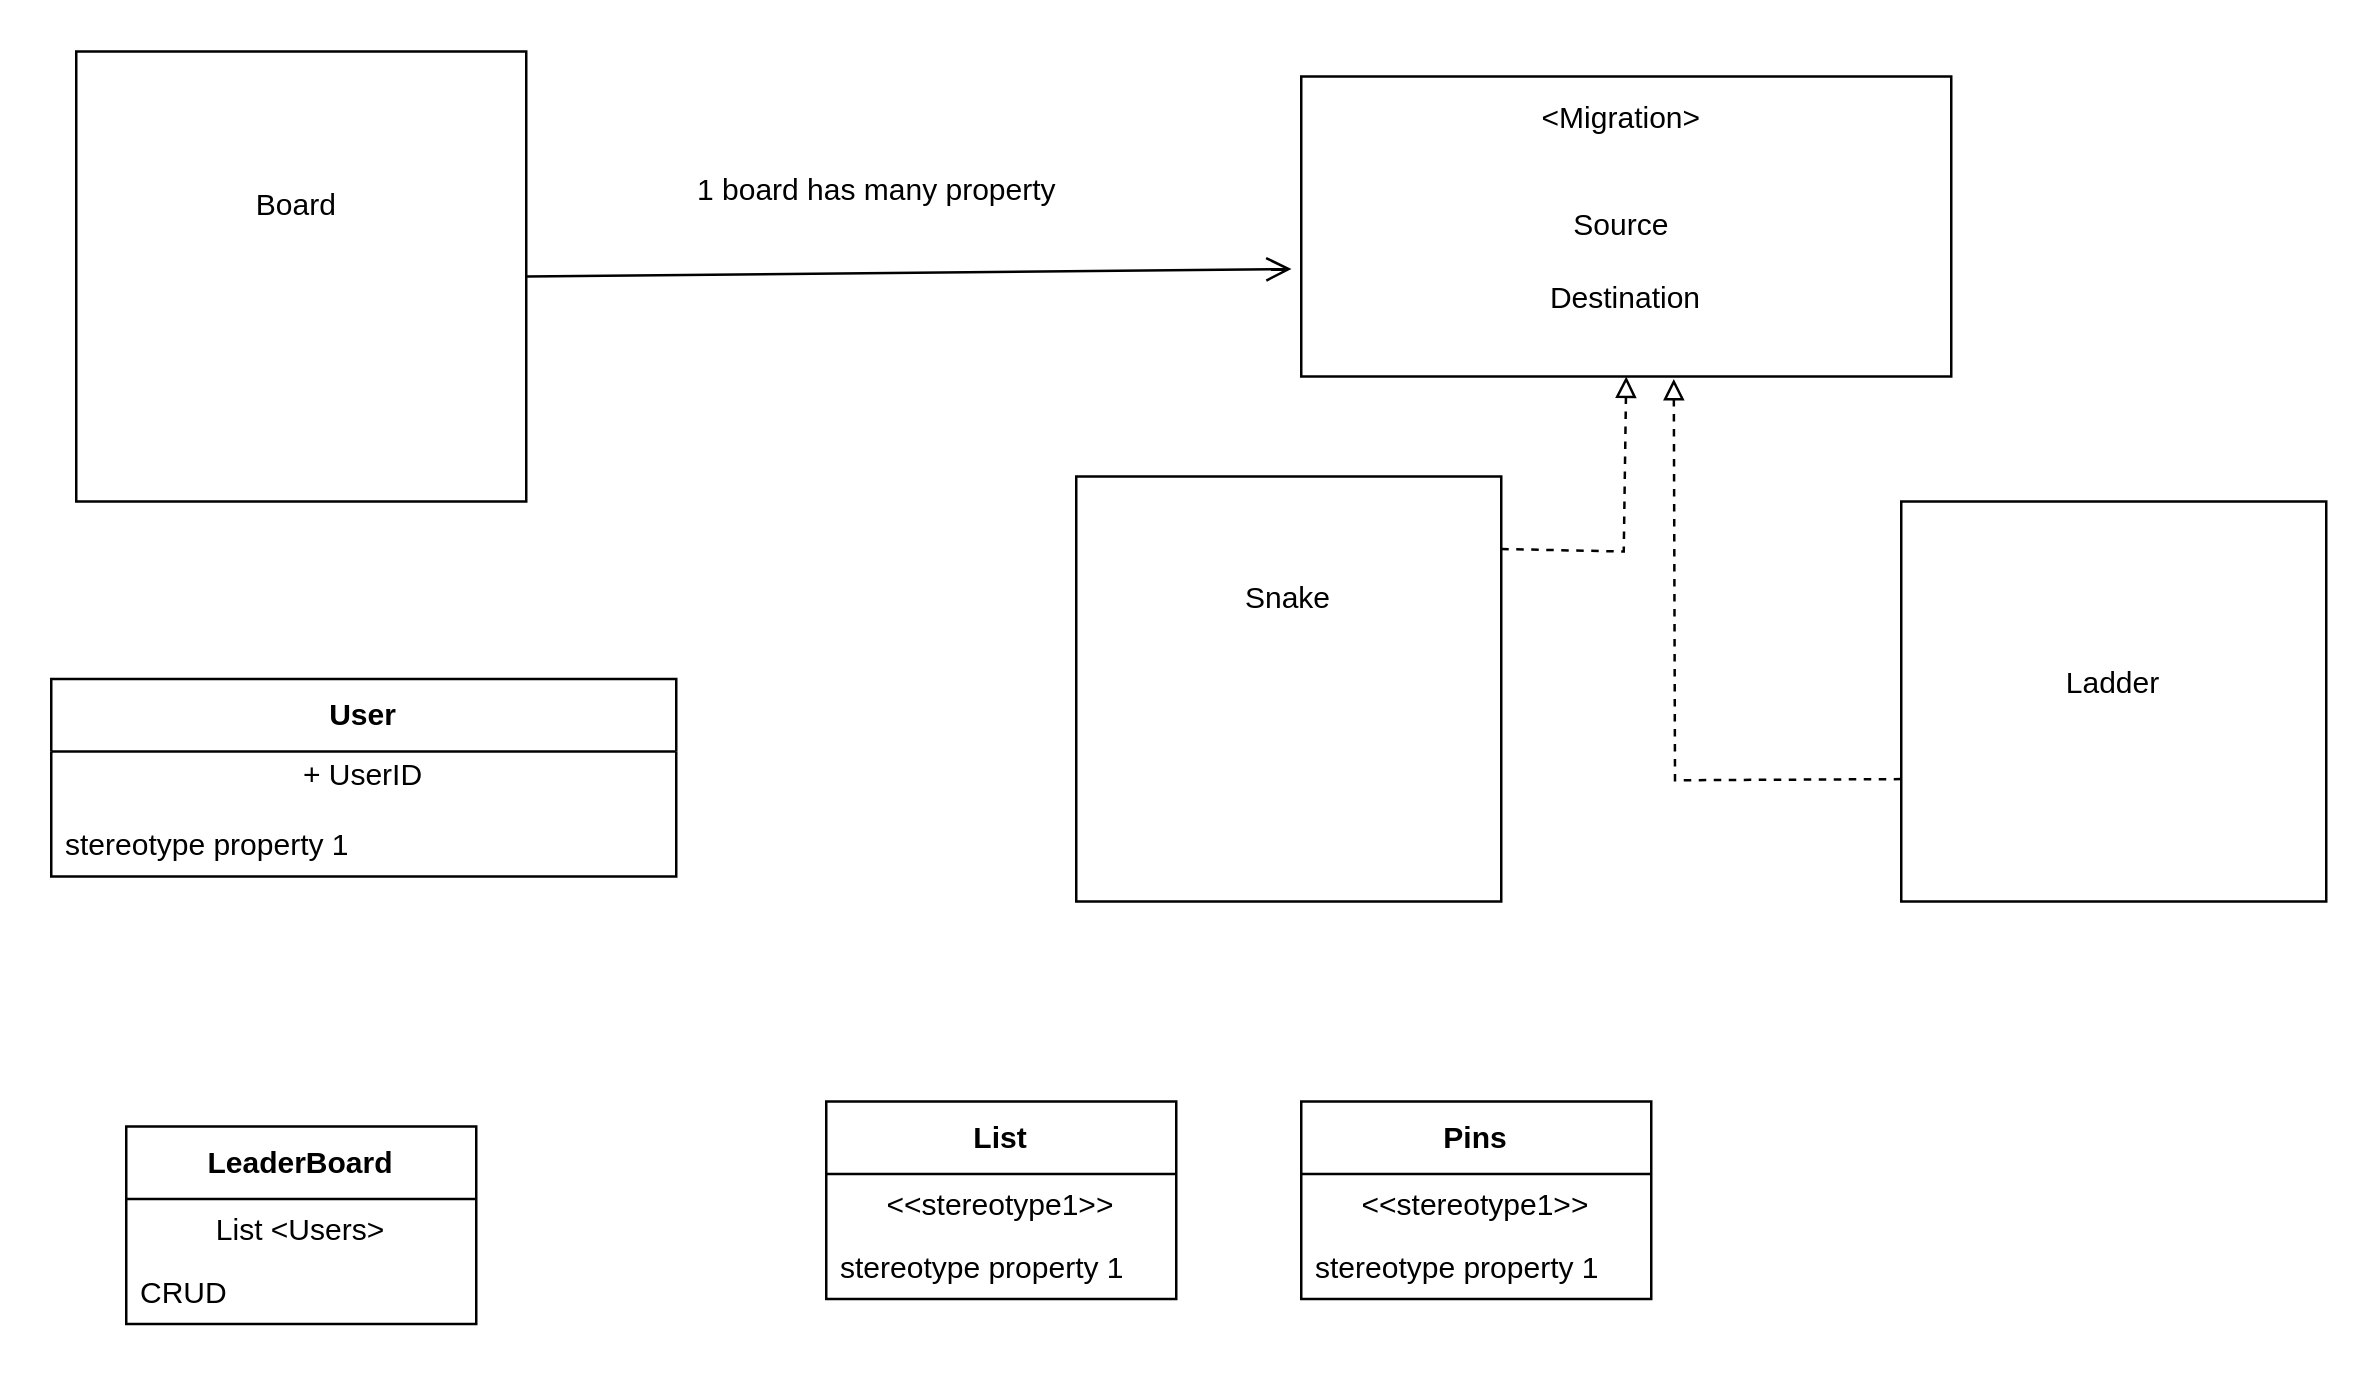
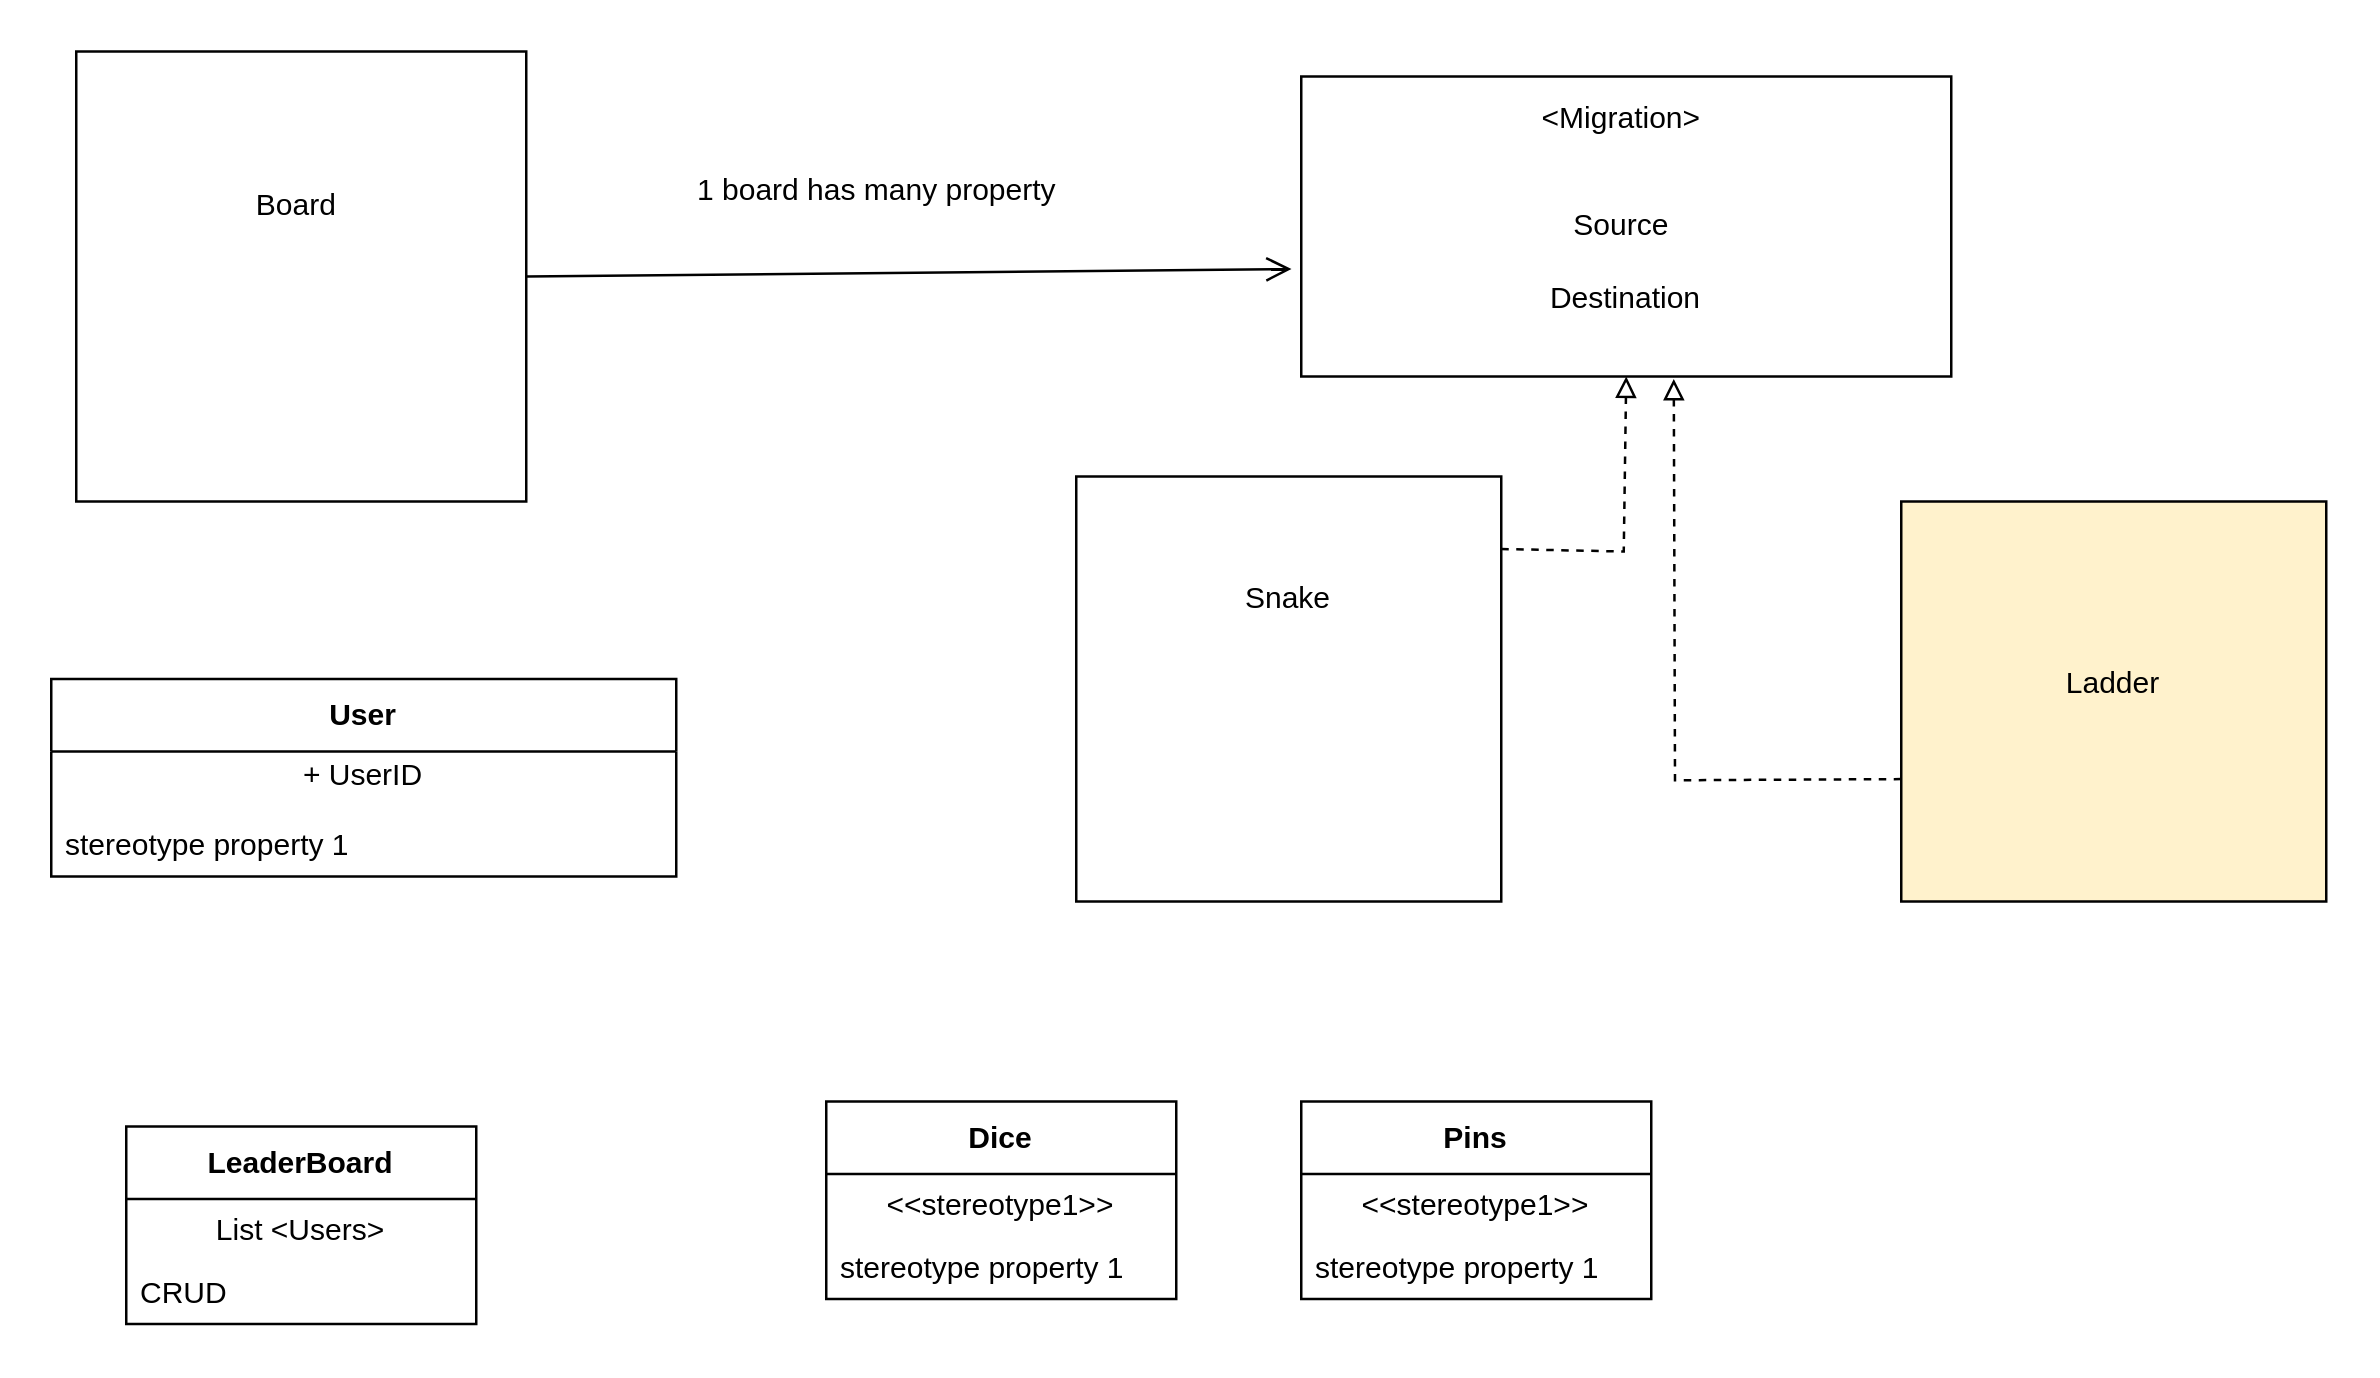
(2114, 701) -> (2114, 701)
(1001, 1139) -> (1001, 1139)
